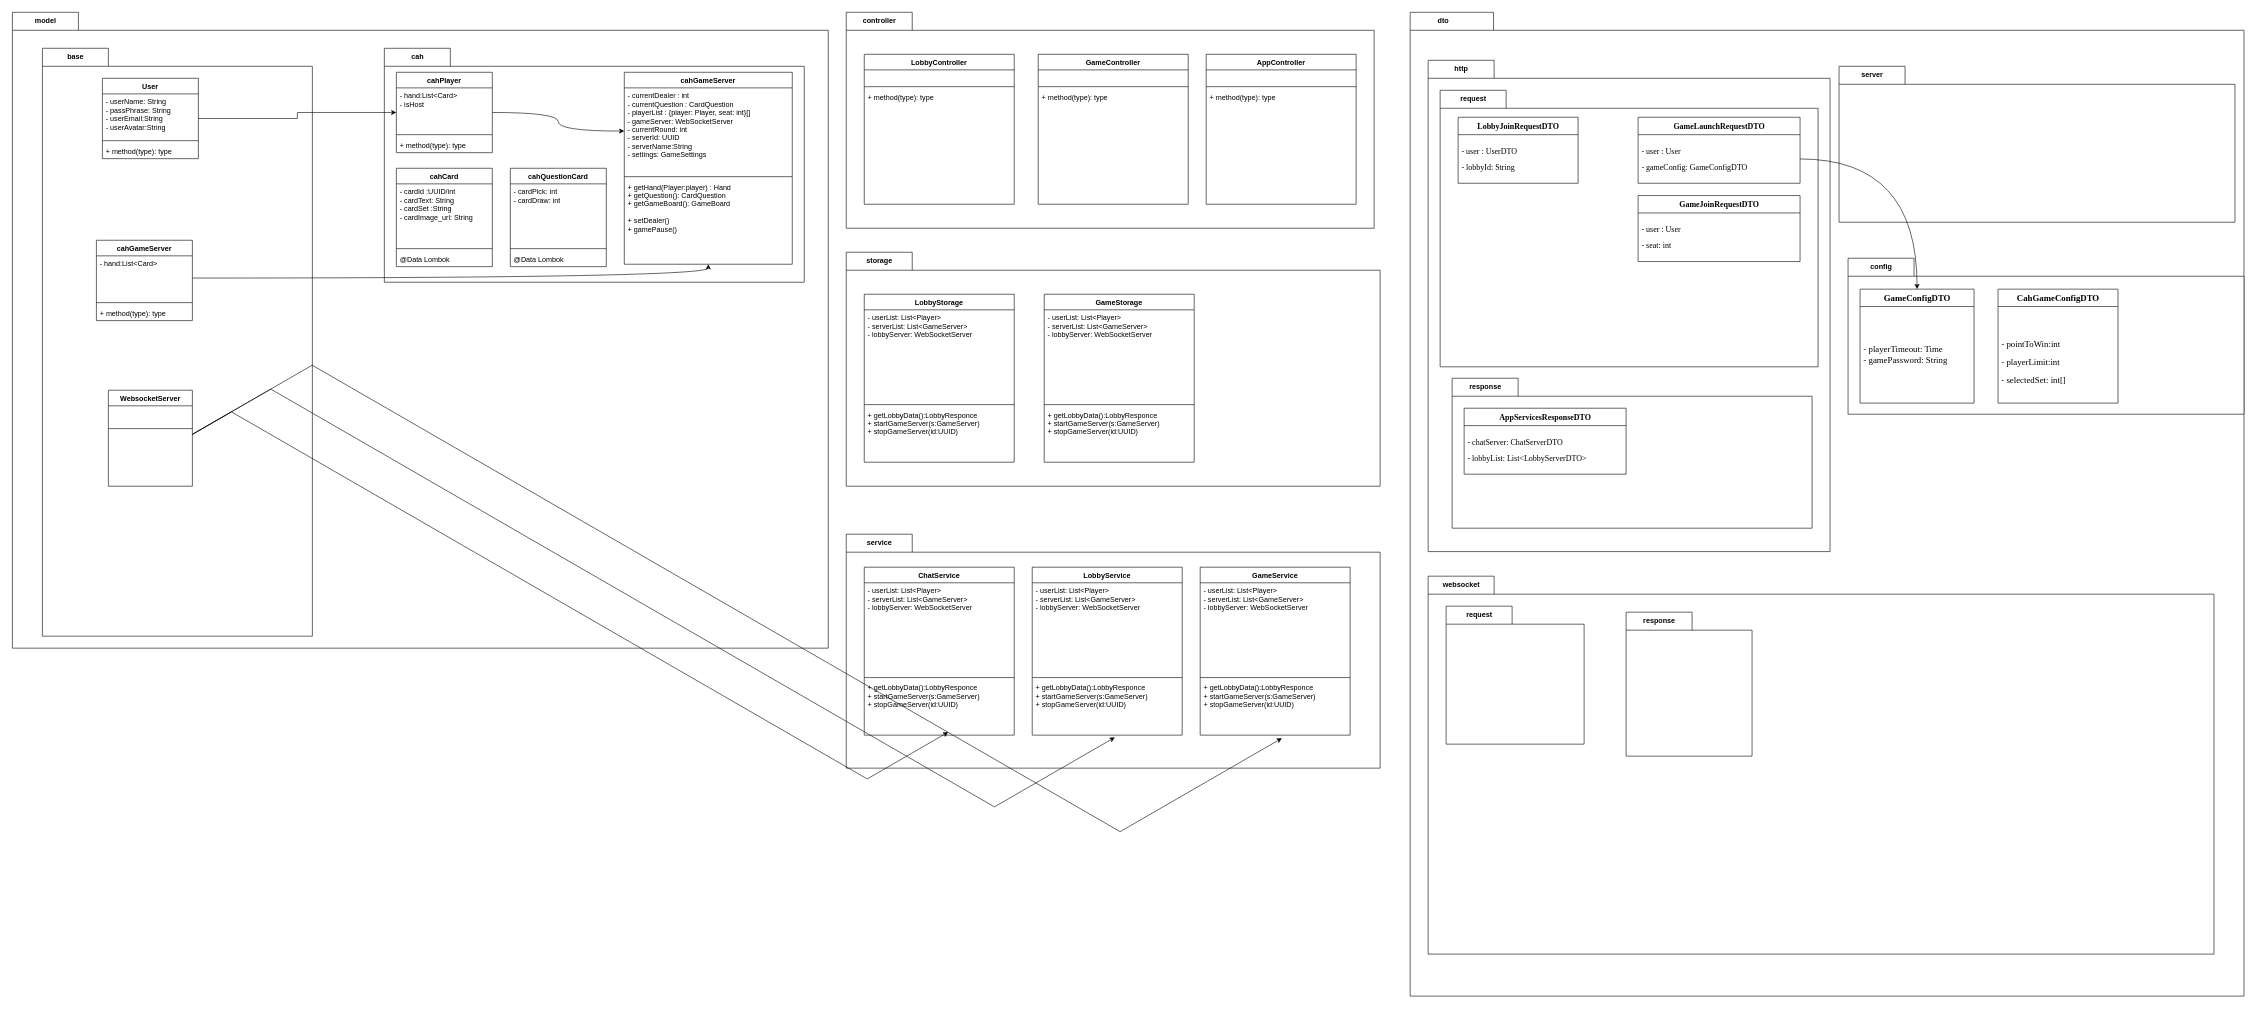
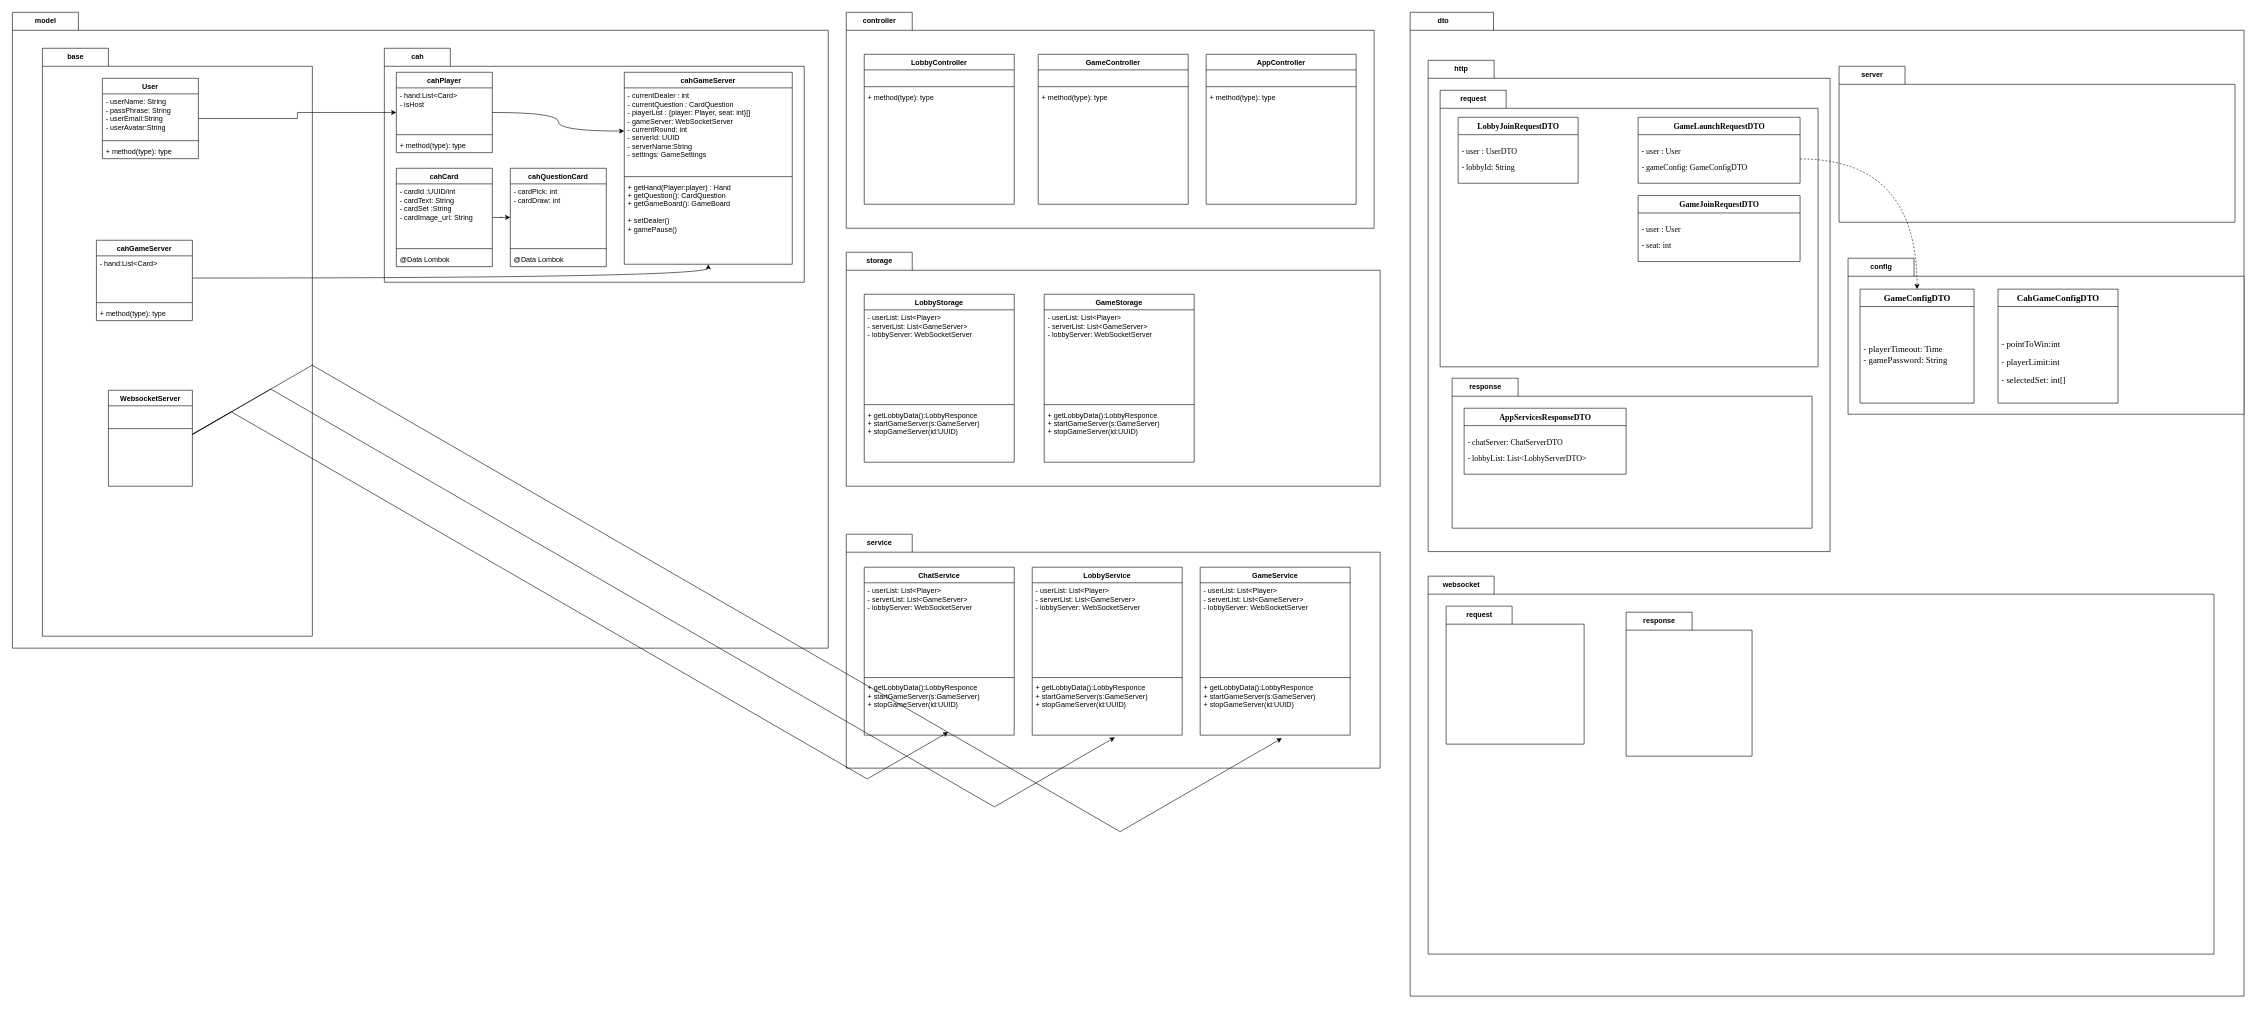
(1889, 192) -> (1889, 192)
none -> (501, 218)
